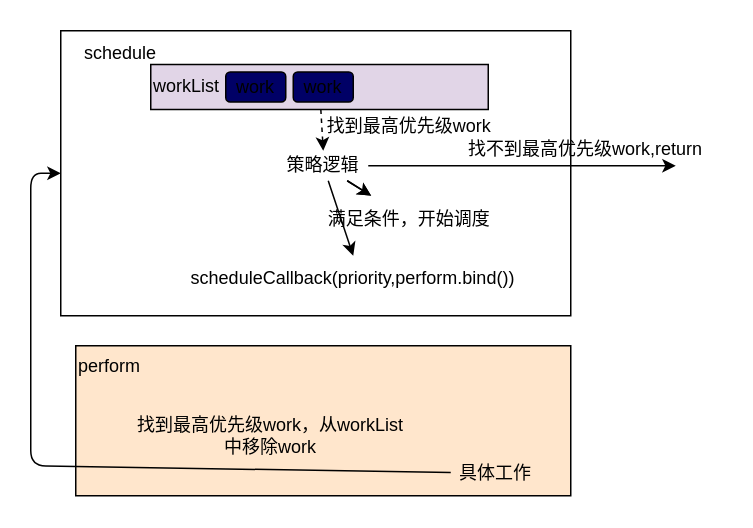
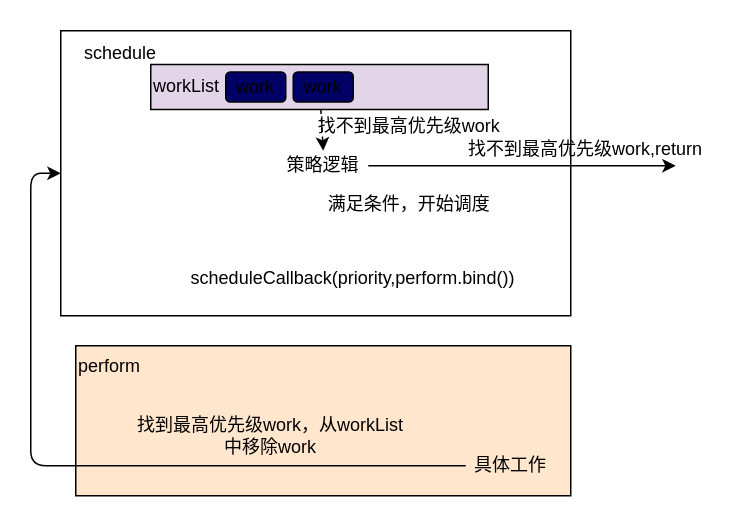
(410, 127) -> (410, 127)
(339, 213) -> none
(410, 220) -> (410, 205)
(496, 473) -> (511, 466)
